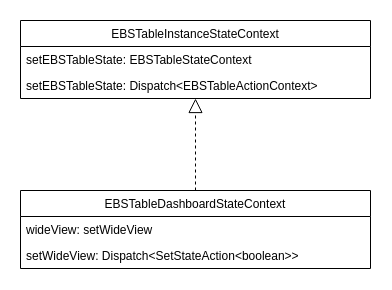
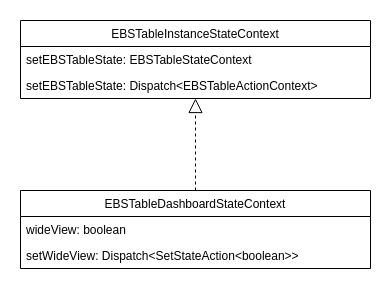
(87, 230) -> (75, 230)
